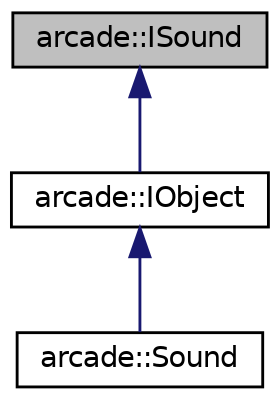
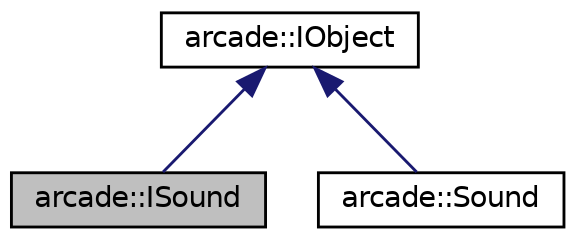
(140, 135) -> (204, 131)
